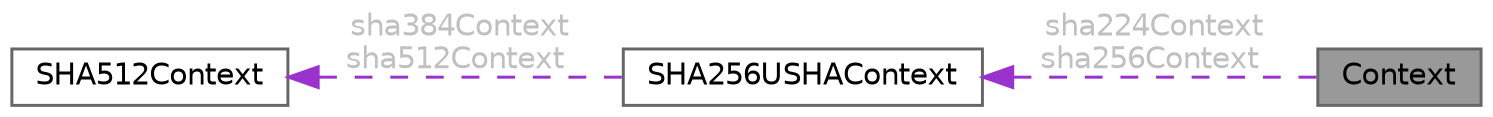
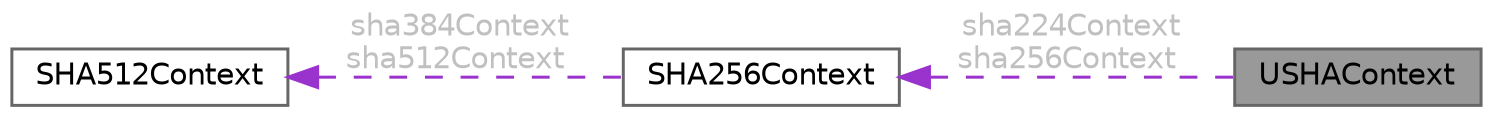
(803, 77) -> (761, 77)
(1399, 77) -> (1358, 77)
